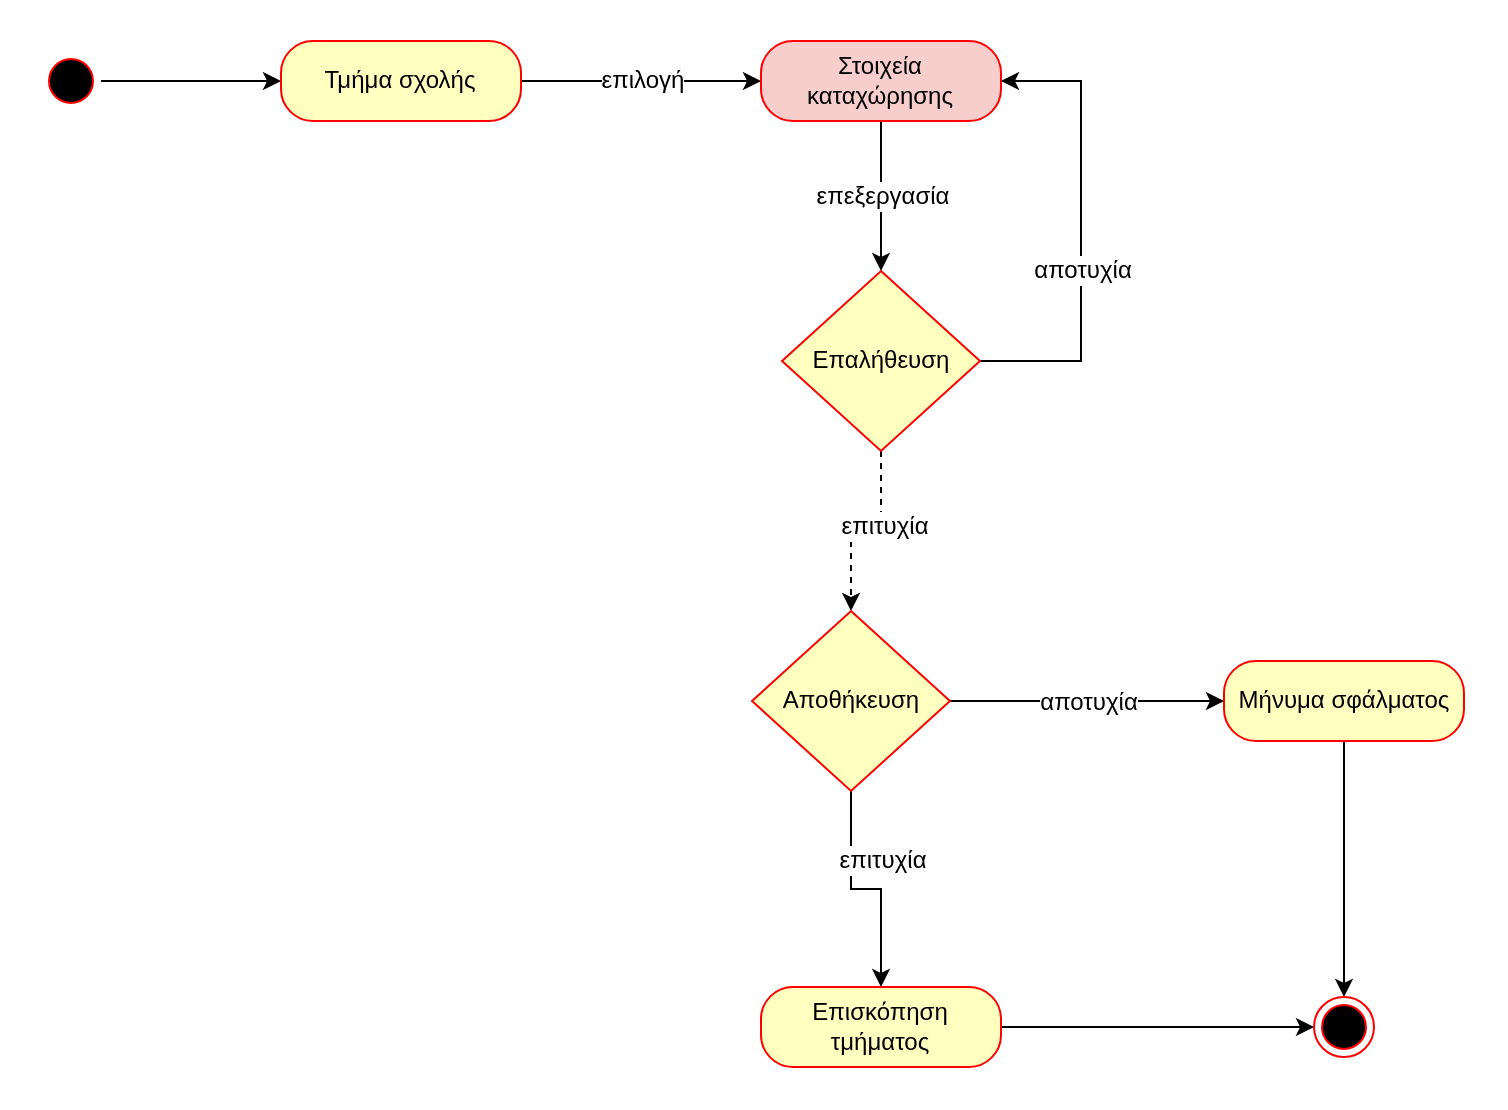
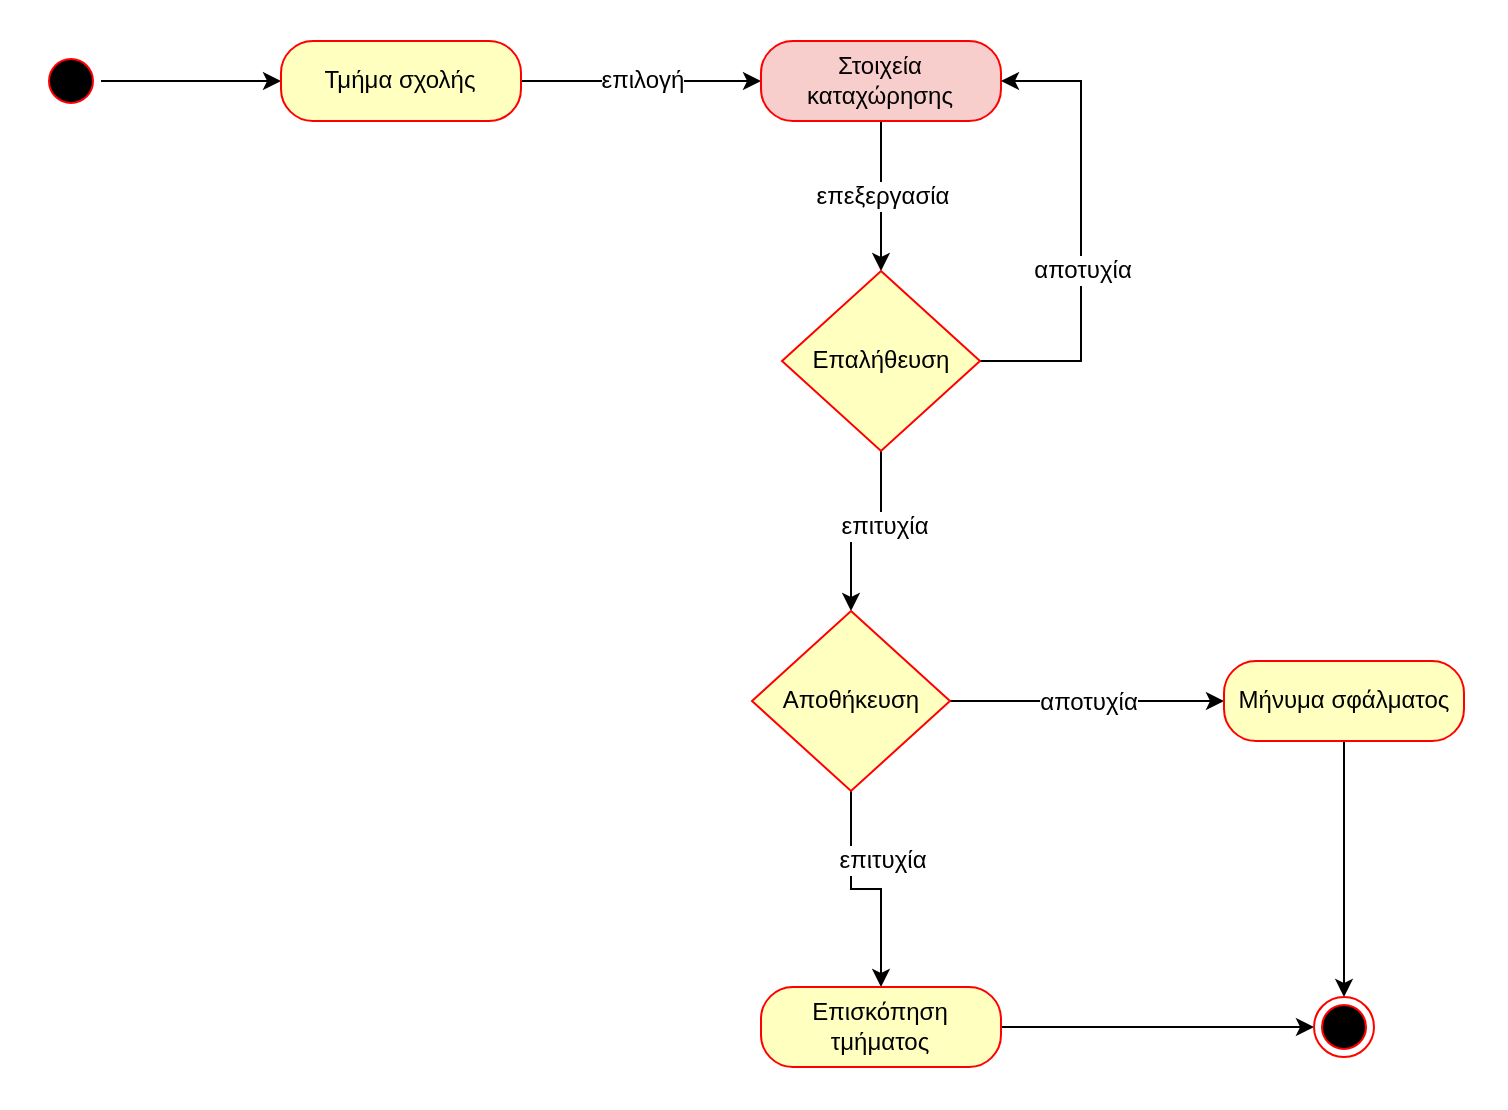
(881, 483) -> (881, 483)
